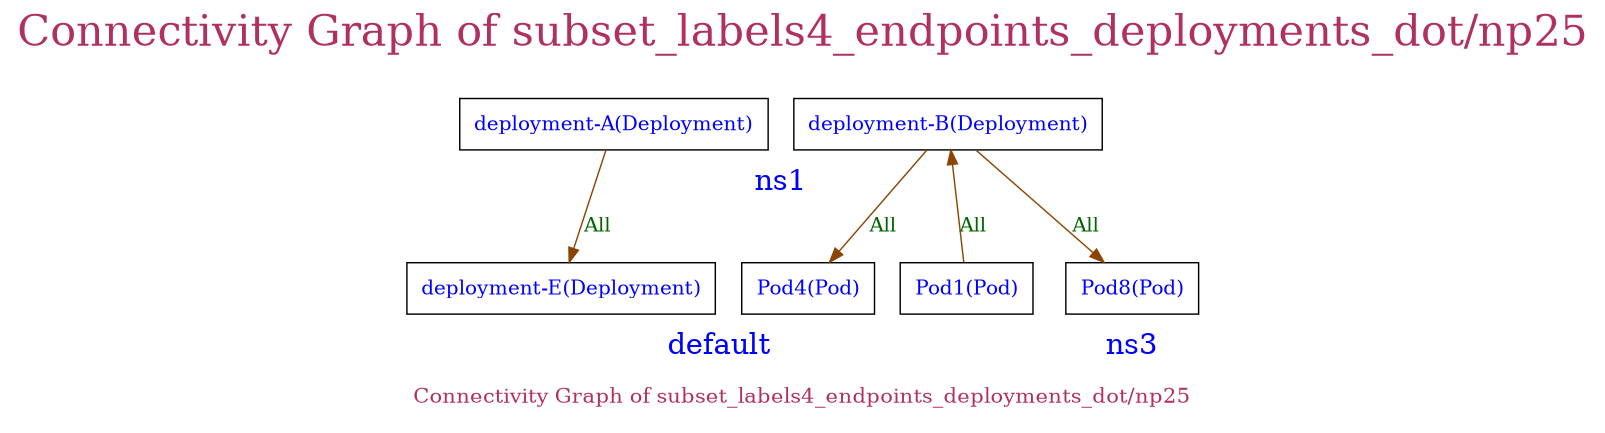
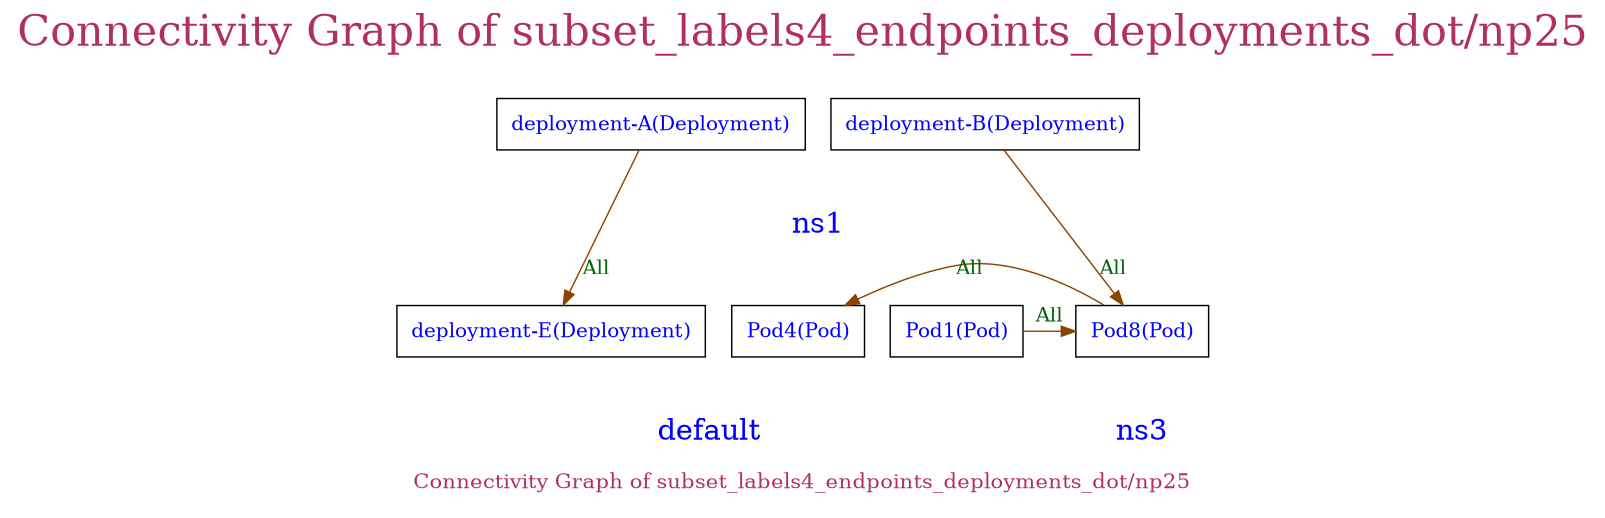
(887, 196) -> (982, 264)
(958, 213) -> (1043, 331)
